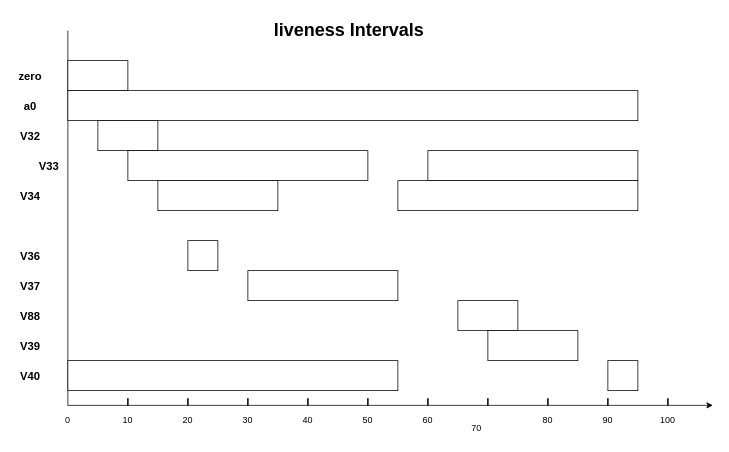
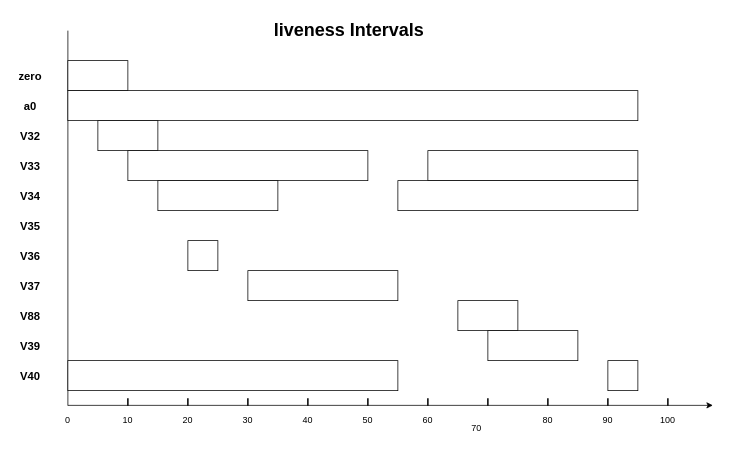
(49, 165) -> (30, 165)
none -> (30, 225)
